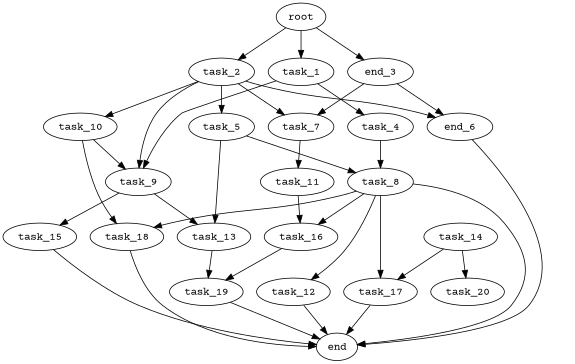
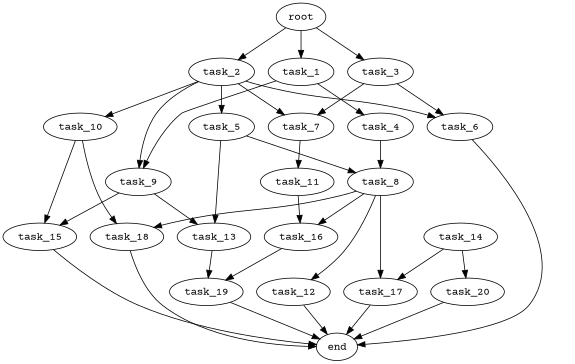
(380, 72) -> (380, 72)
(460, 127) -> (460, 127)
(107, 152) -> (61, 178)
(521, 288) -> (402, 319)
